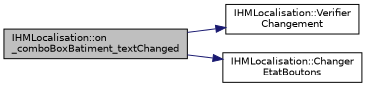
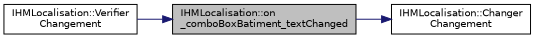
(202, 31) -> (150, 19)
(292, 68) -> (461, 19)
